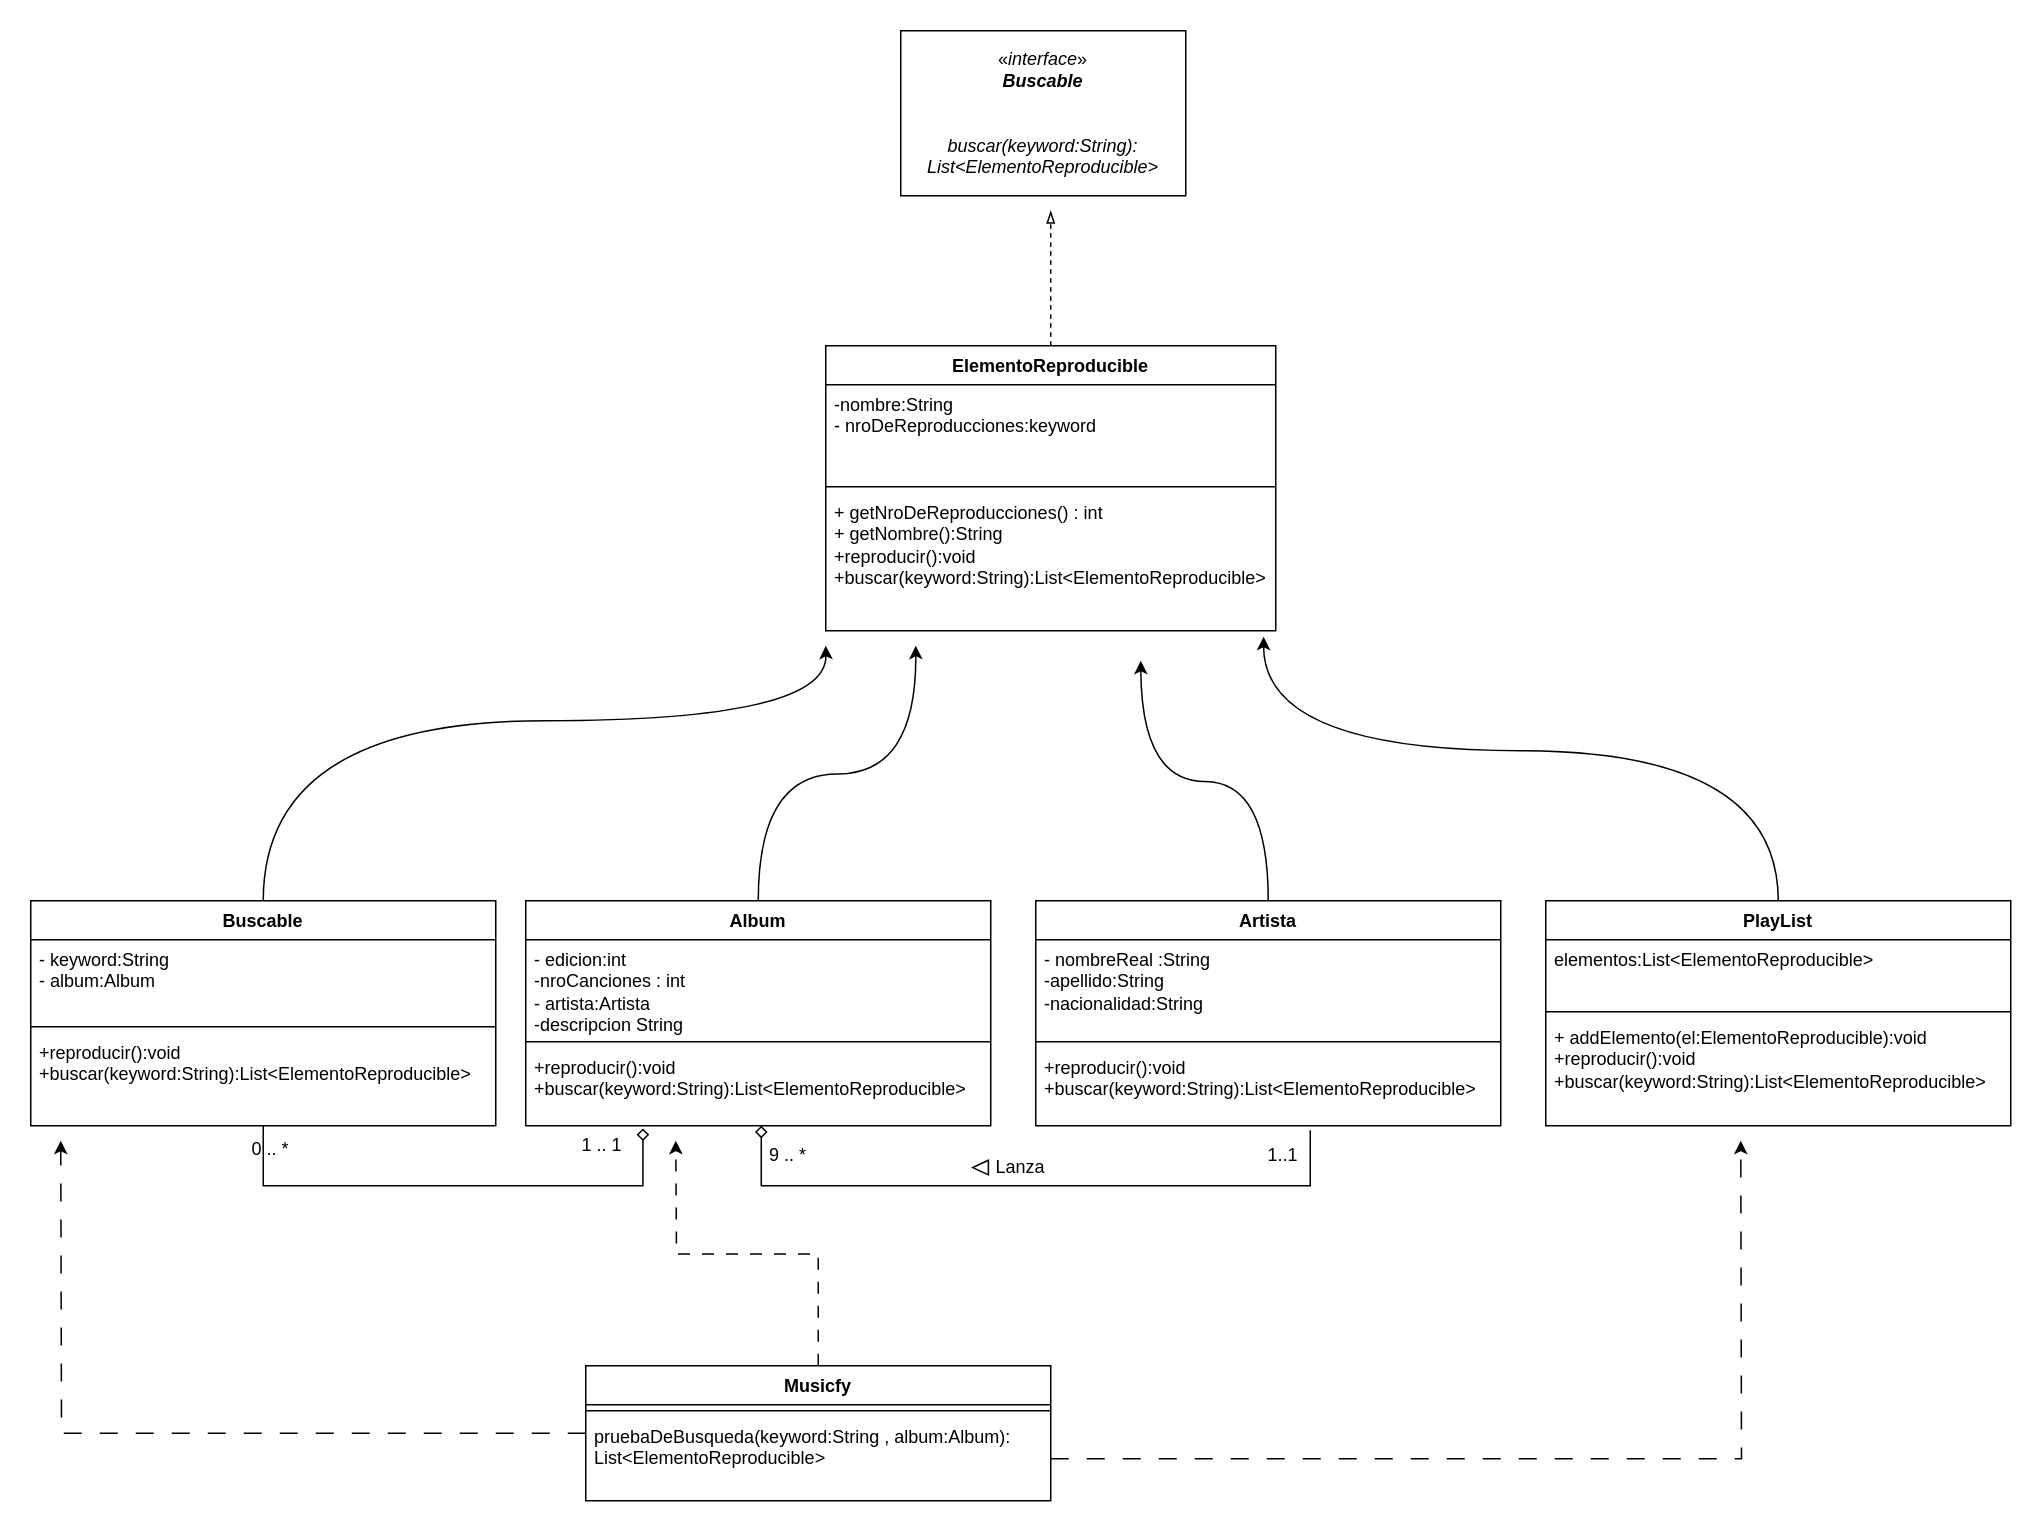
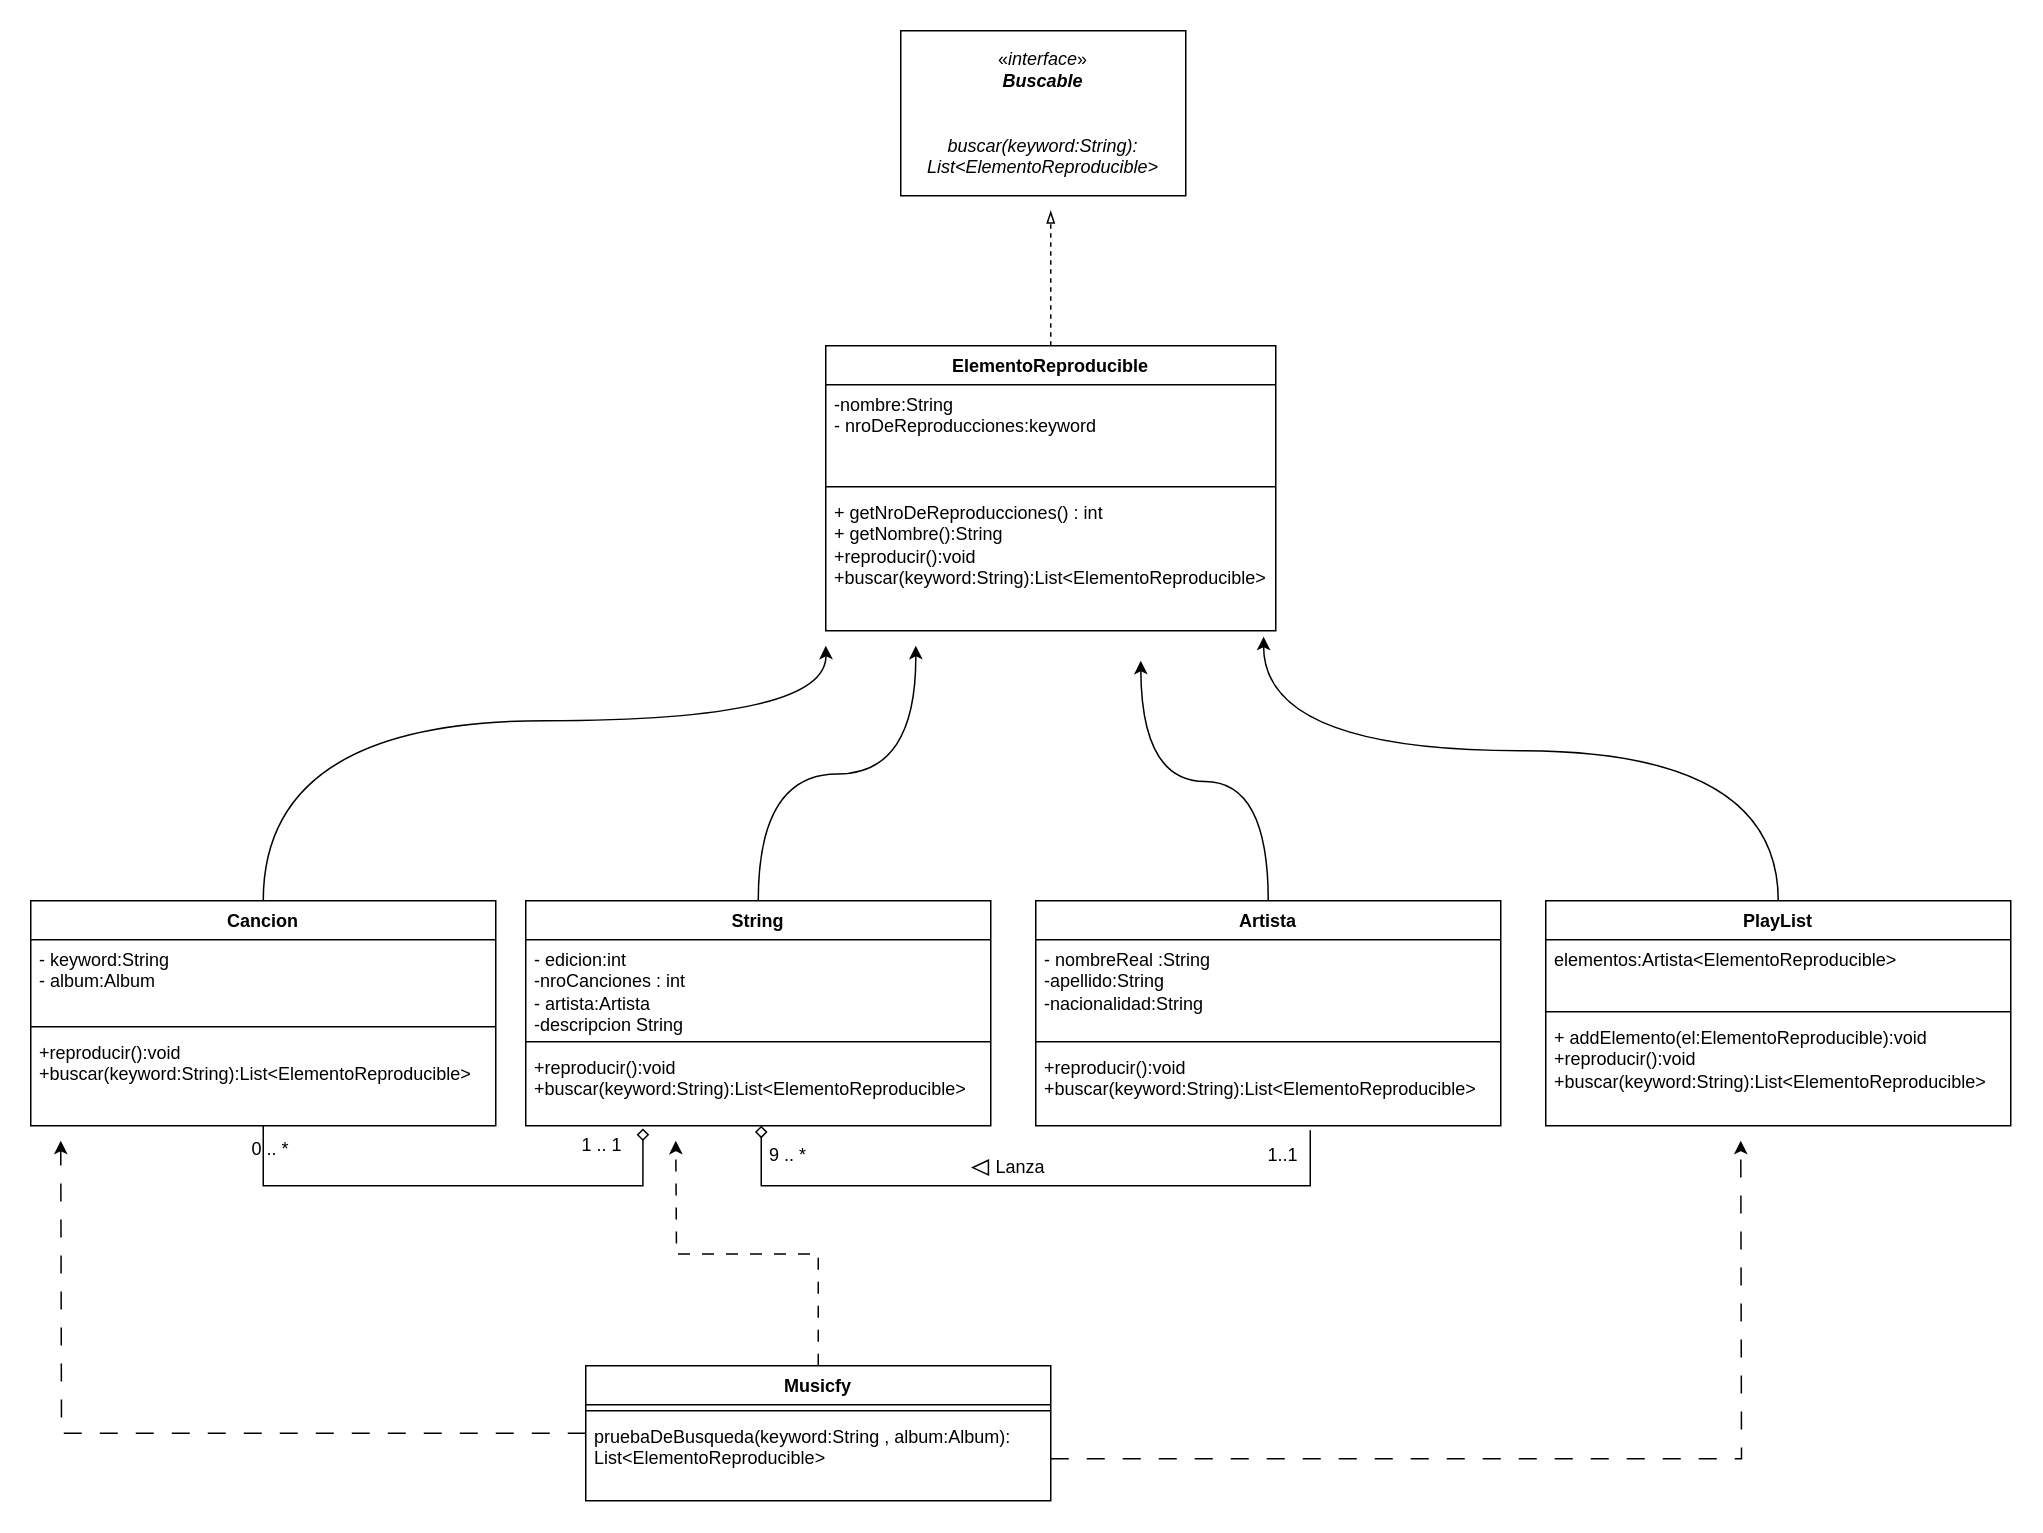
(263, 922) -> (263, 922)
(758, 922) -> (758, 922)
(1722, 961) -> (1737, 961)
